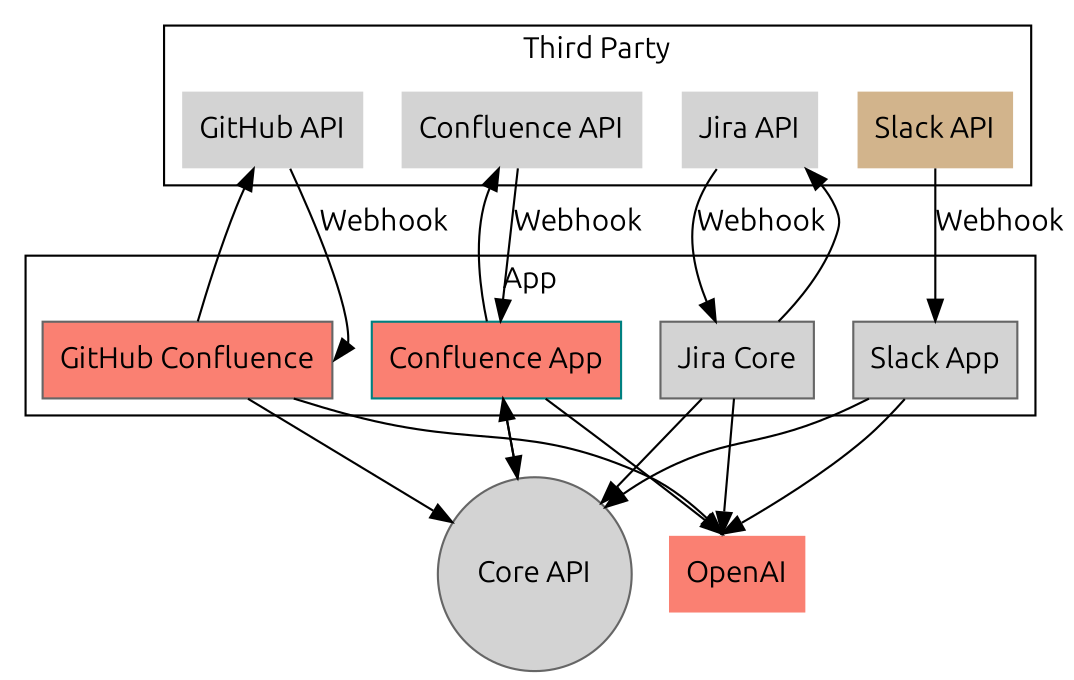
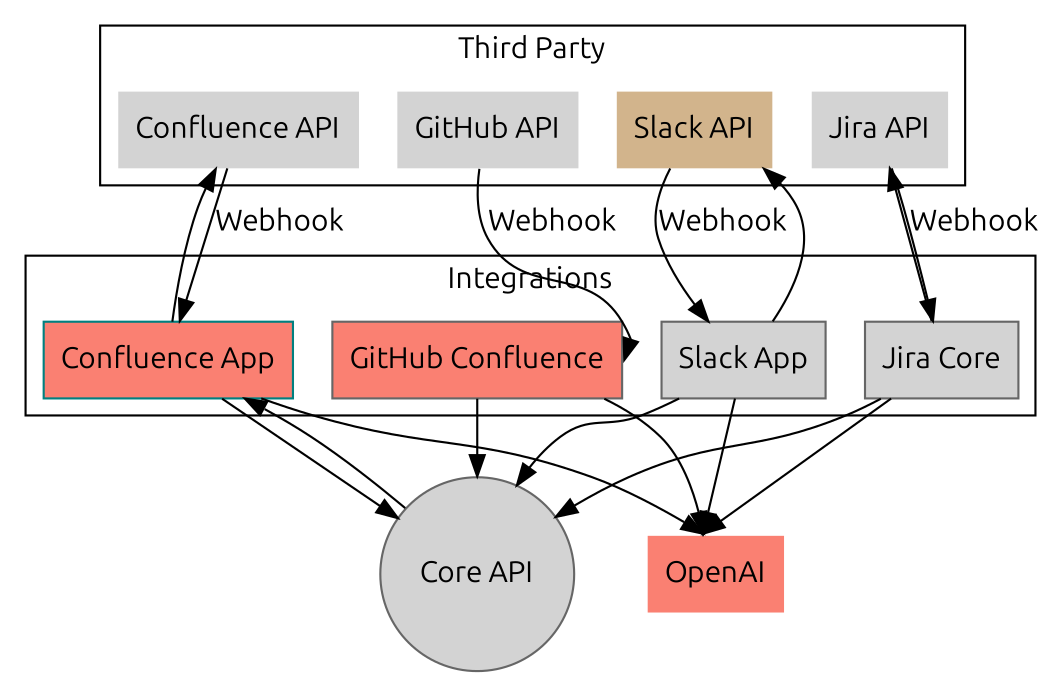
(224, 241) -> none
none -> (804, 241)
(531, 280) -> (531, 280)
